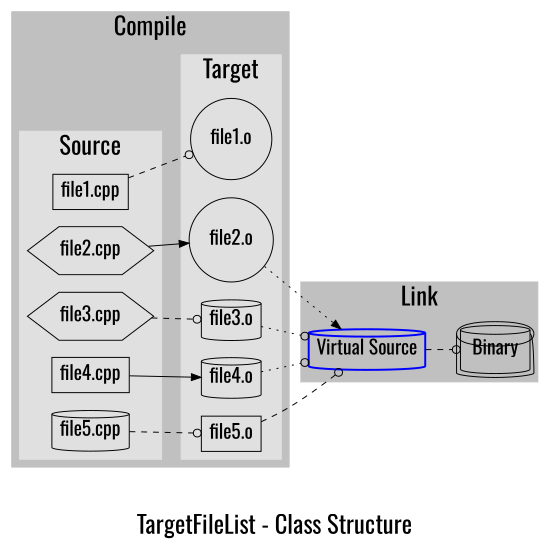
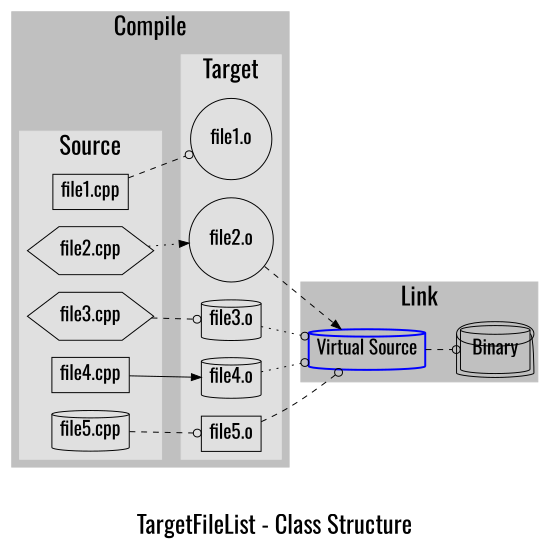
(168, 245) -> (168, 245)
(308, 302) -> (308, 302)
